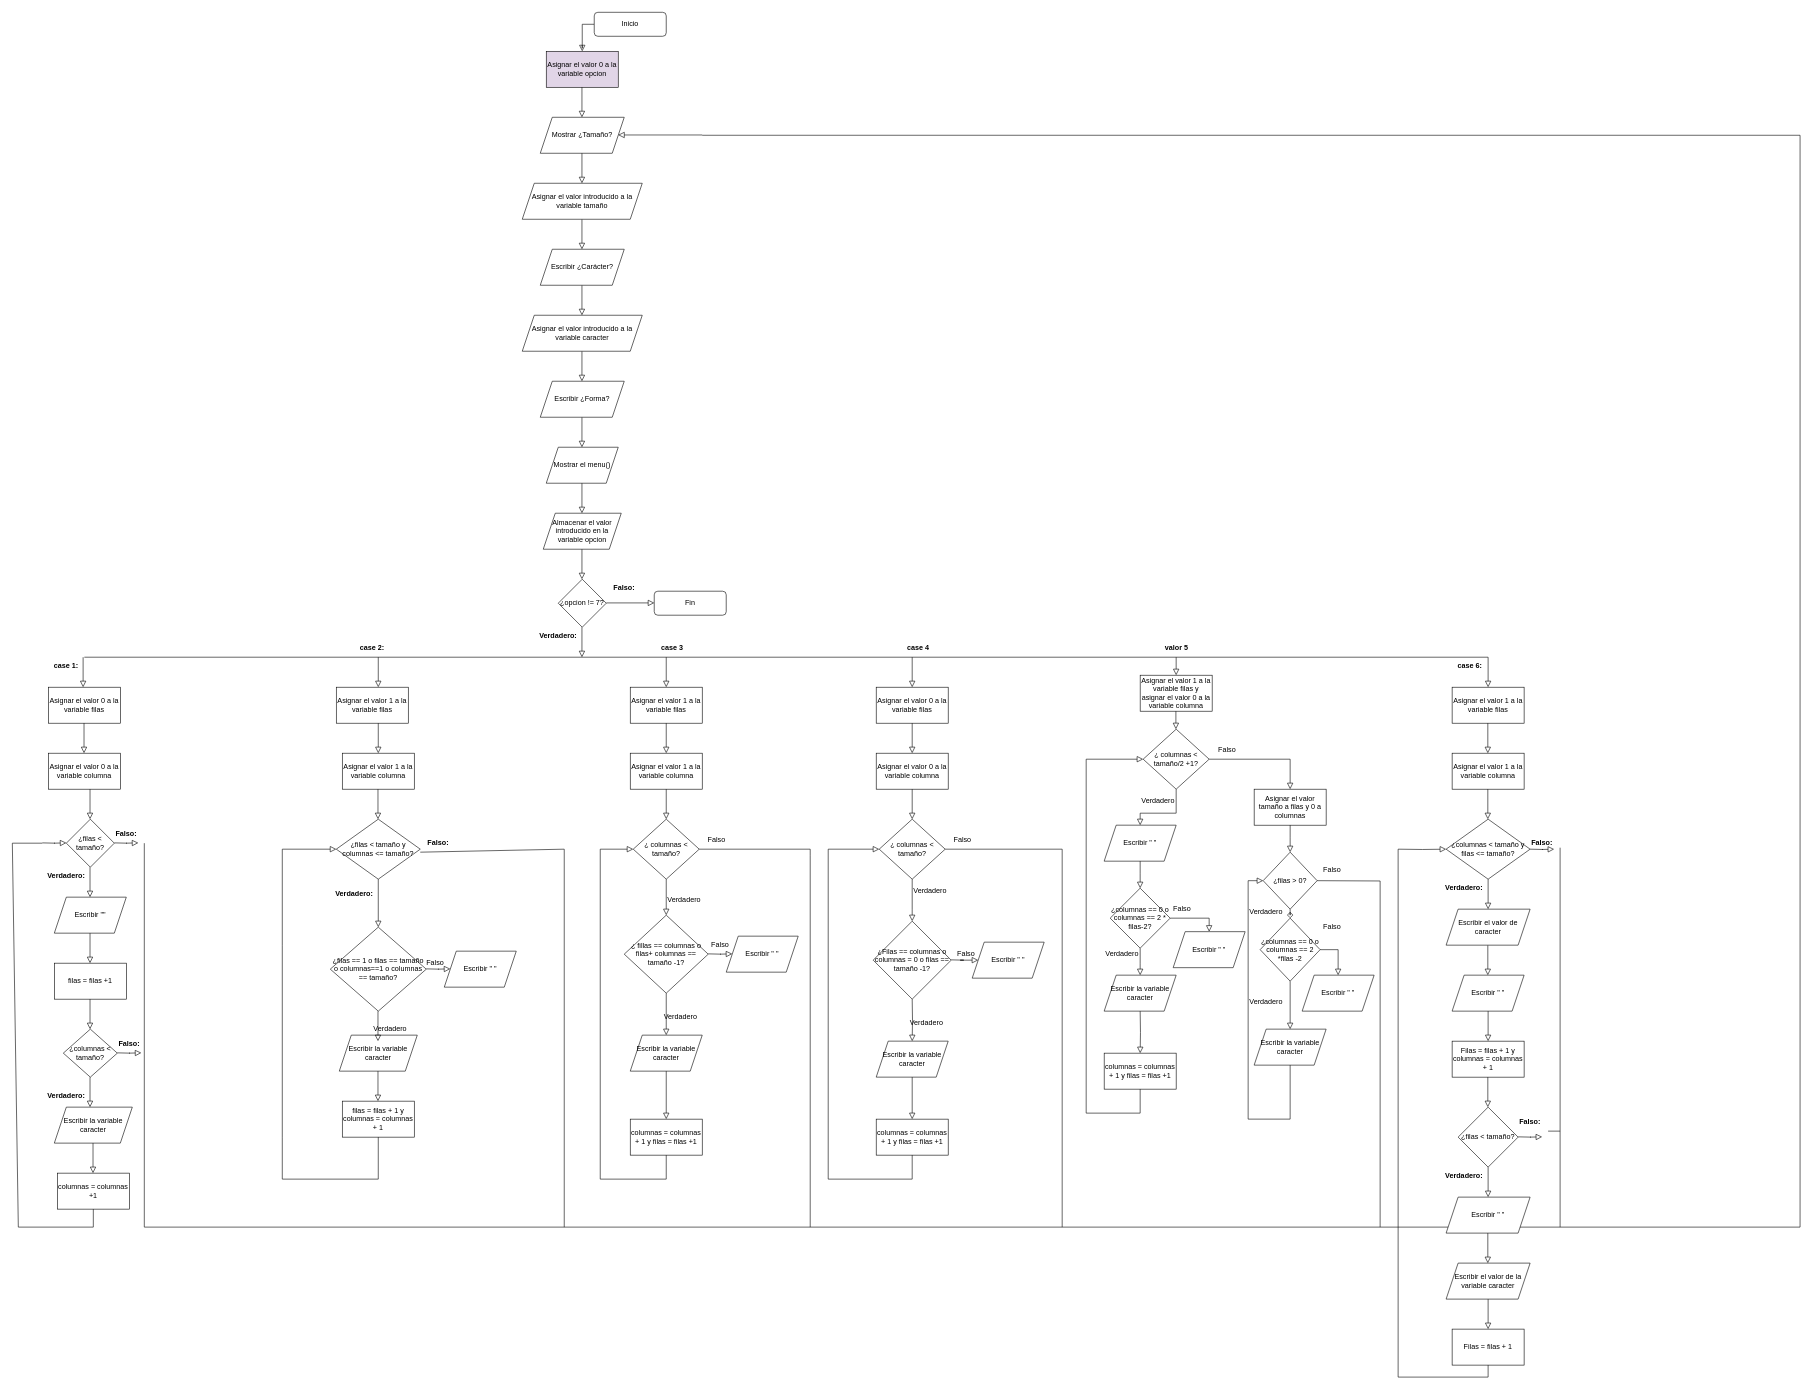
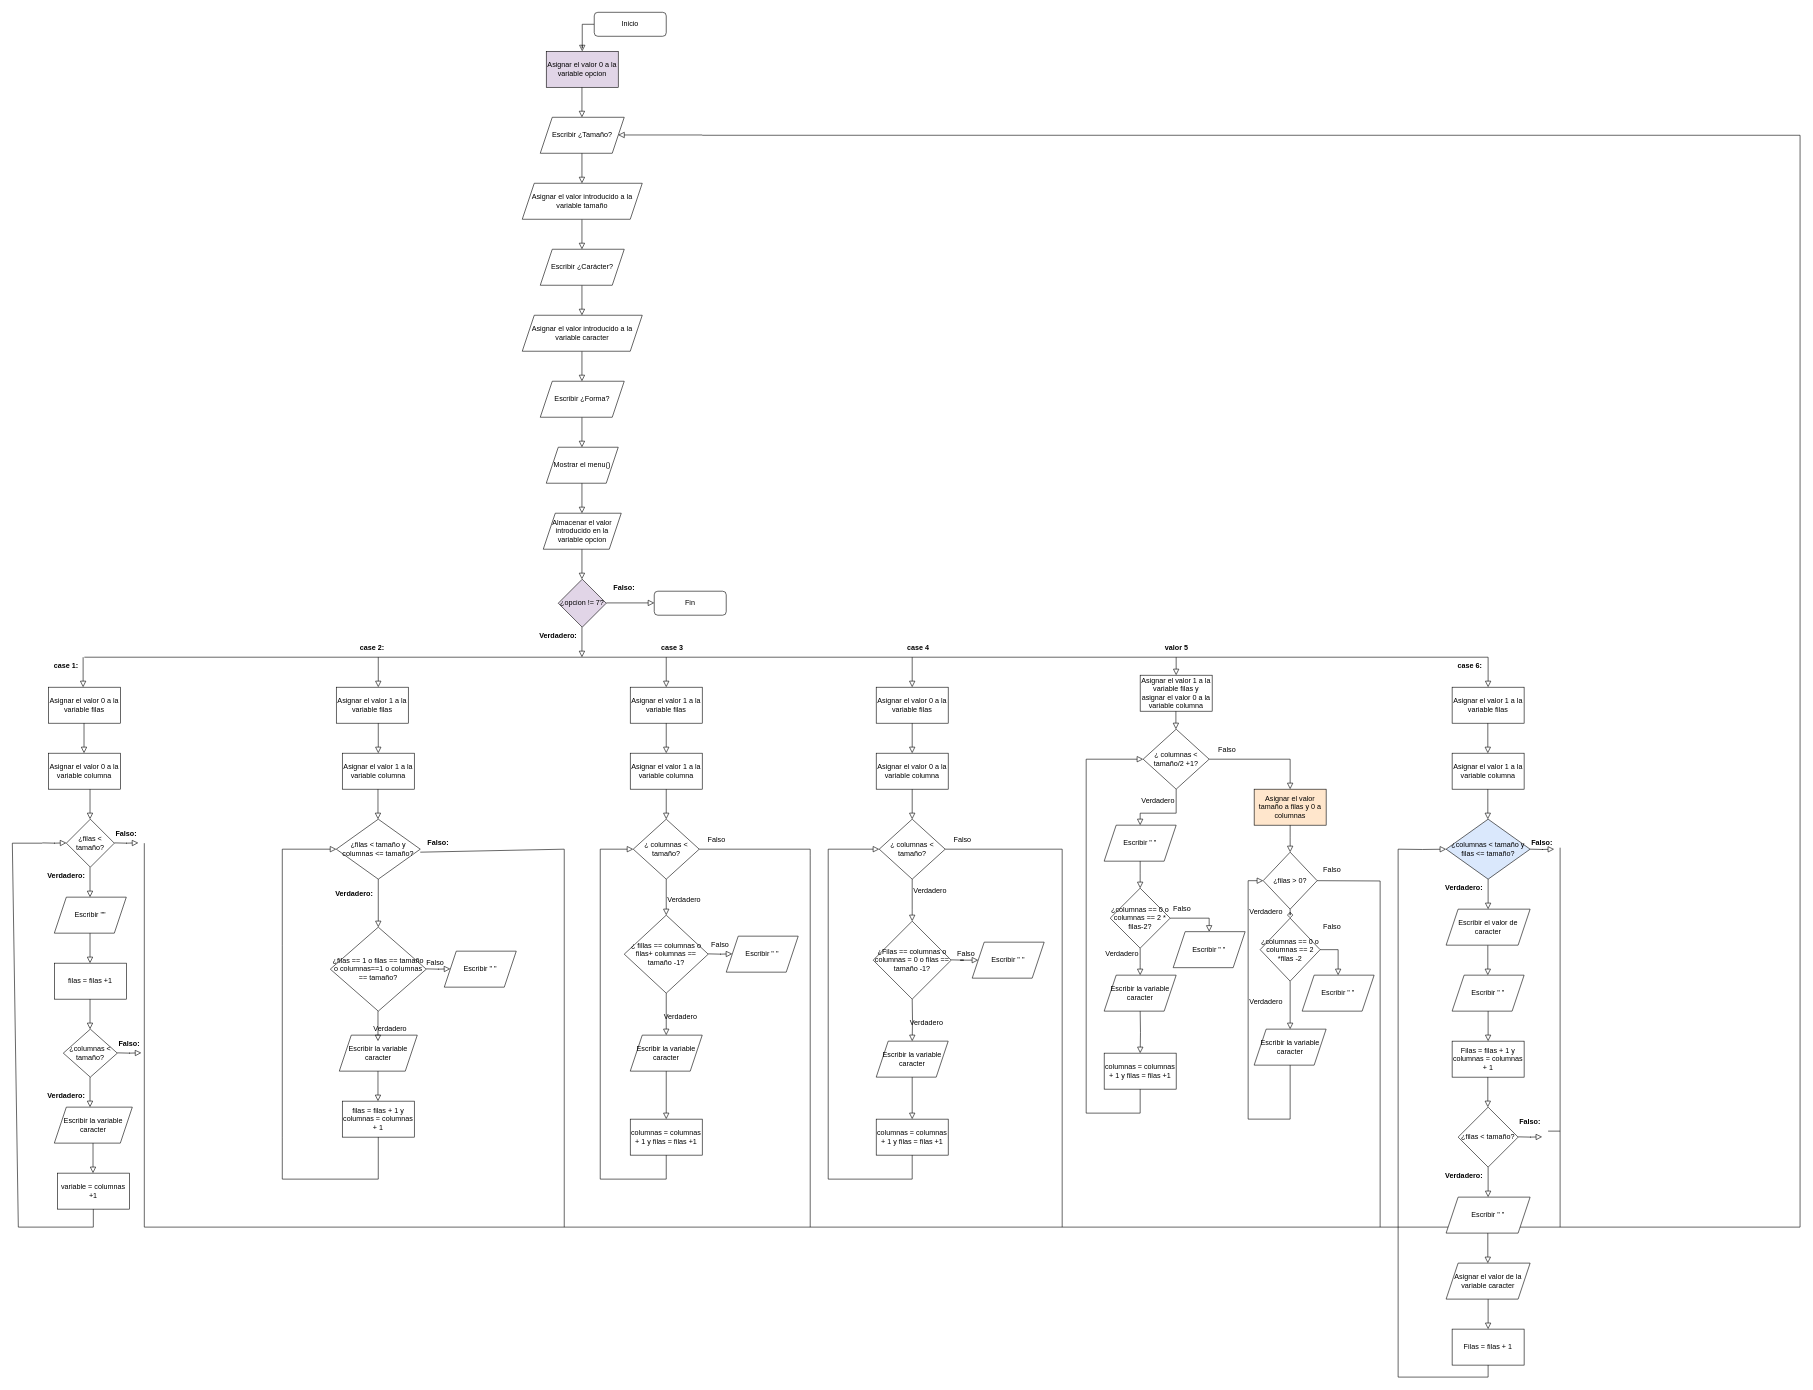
(582, 135) -> (582, 135)
(582, 603) -> (582, 603)
(1290, 807) -> (1290, 807)
(1488, 849) -> (1488, 849)
(93, 1191) -> (93, 1191)
(1488, 1281) -> (1488, 1281)
